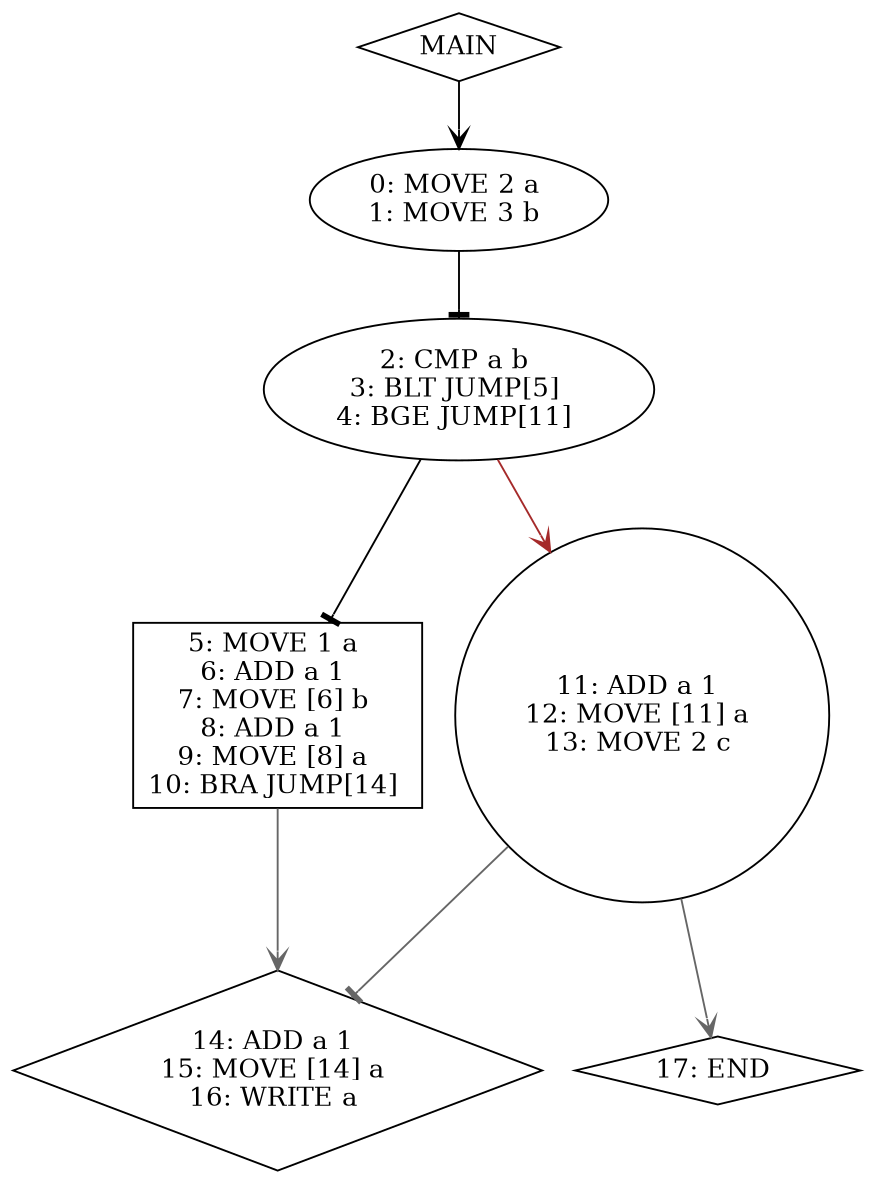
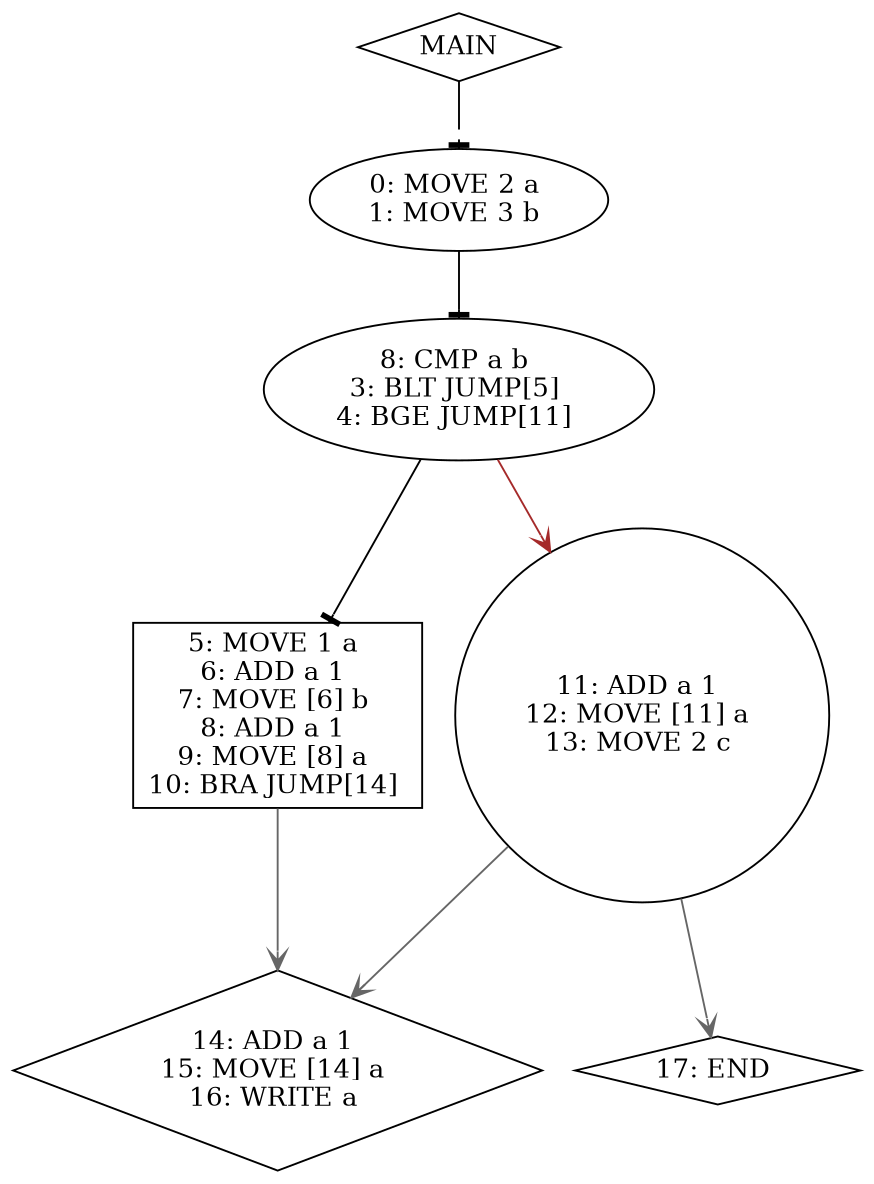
(459, 105) -> (459, 105)
(459, 390) -> (459, 390)
(433, 919) -> (433, 919)
